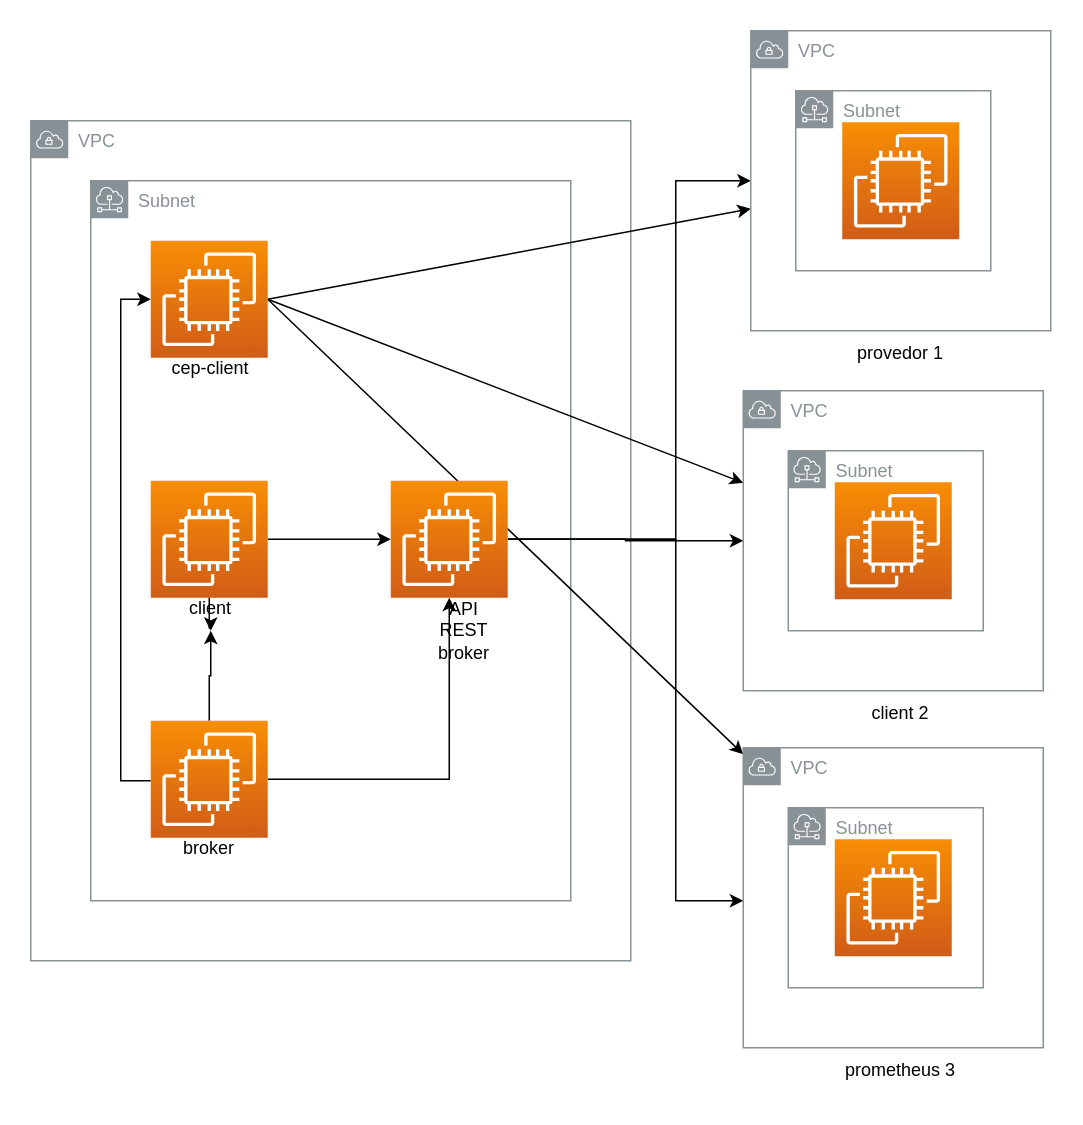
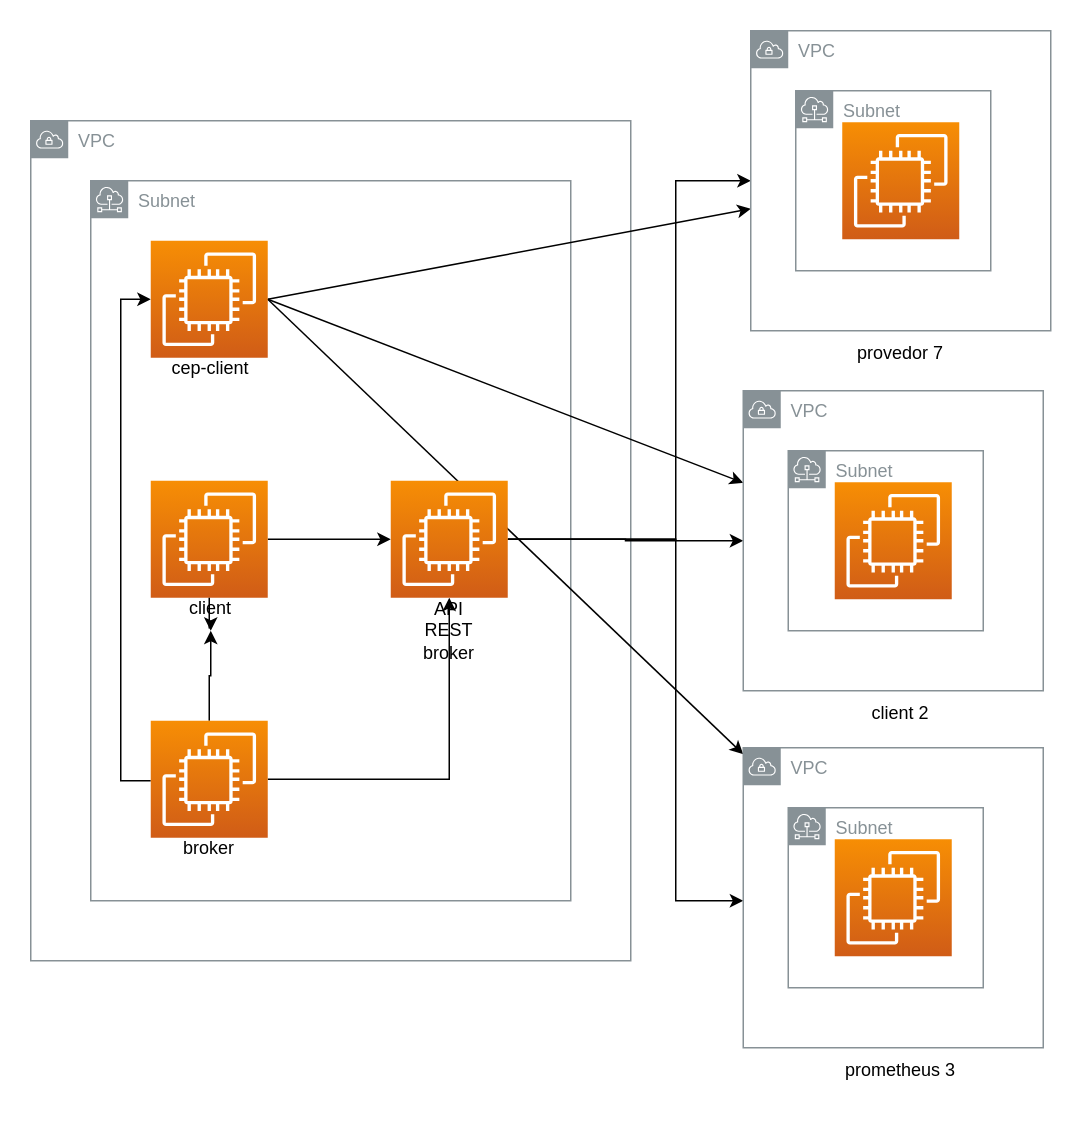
(901, 353) -> (901, 353)
(464, 631) -> (449, 631)
